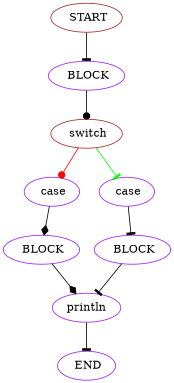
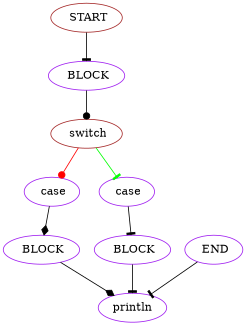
(87, 335) -> (175, 277)
